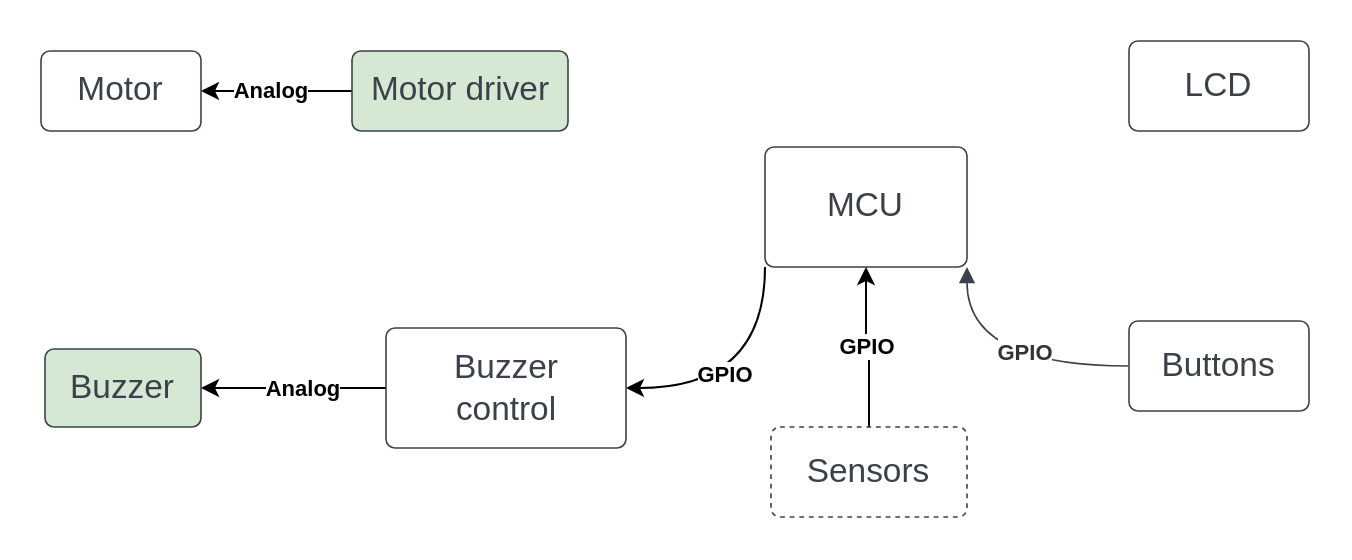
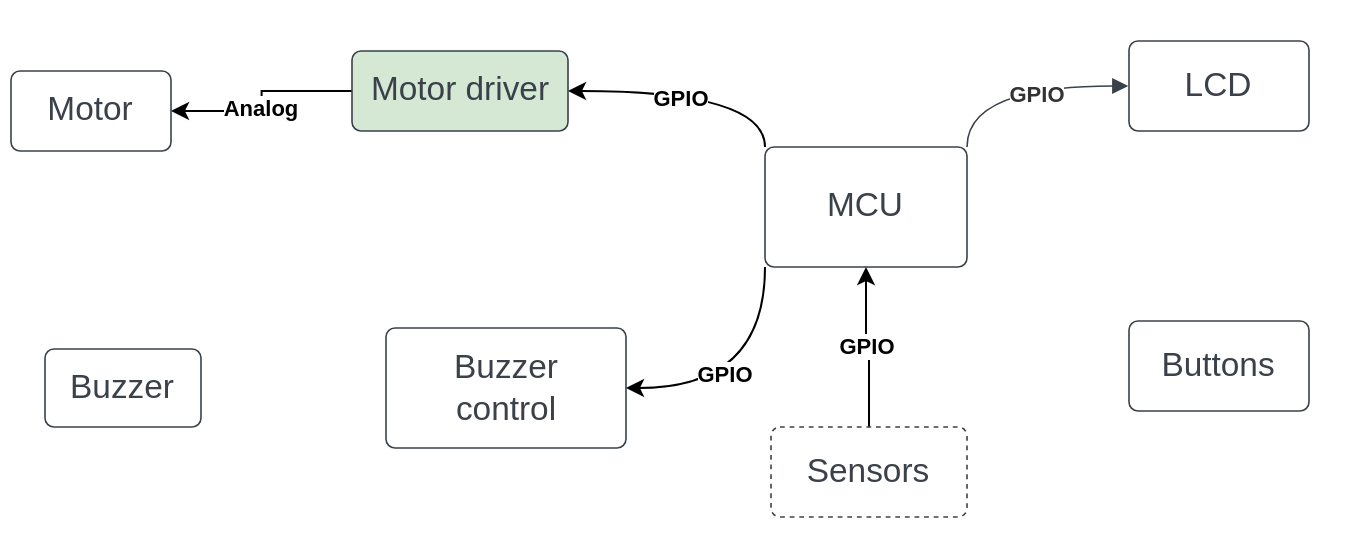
(121, 91) -> (91, 111)
none -> (1028, 94)
none -> (683, 97)
(1029, 354) -> none
(123, 388) -> (123, 388)
(300, 388) -> none
